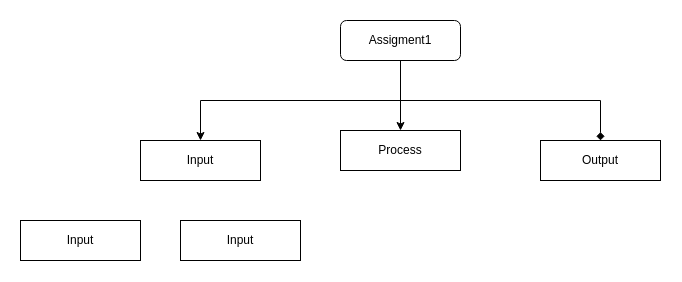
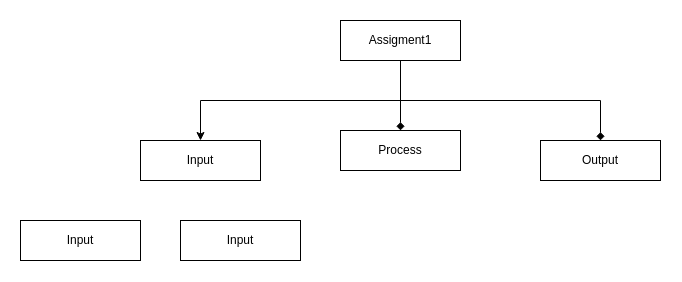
(401, 41) -> (401, 41)
(401, 122) -> (401, 122)
